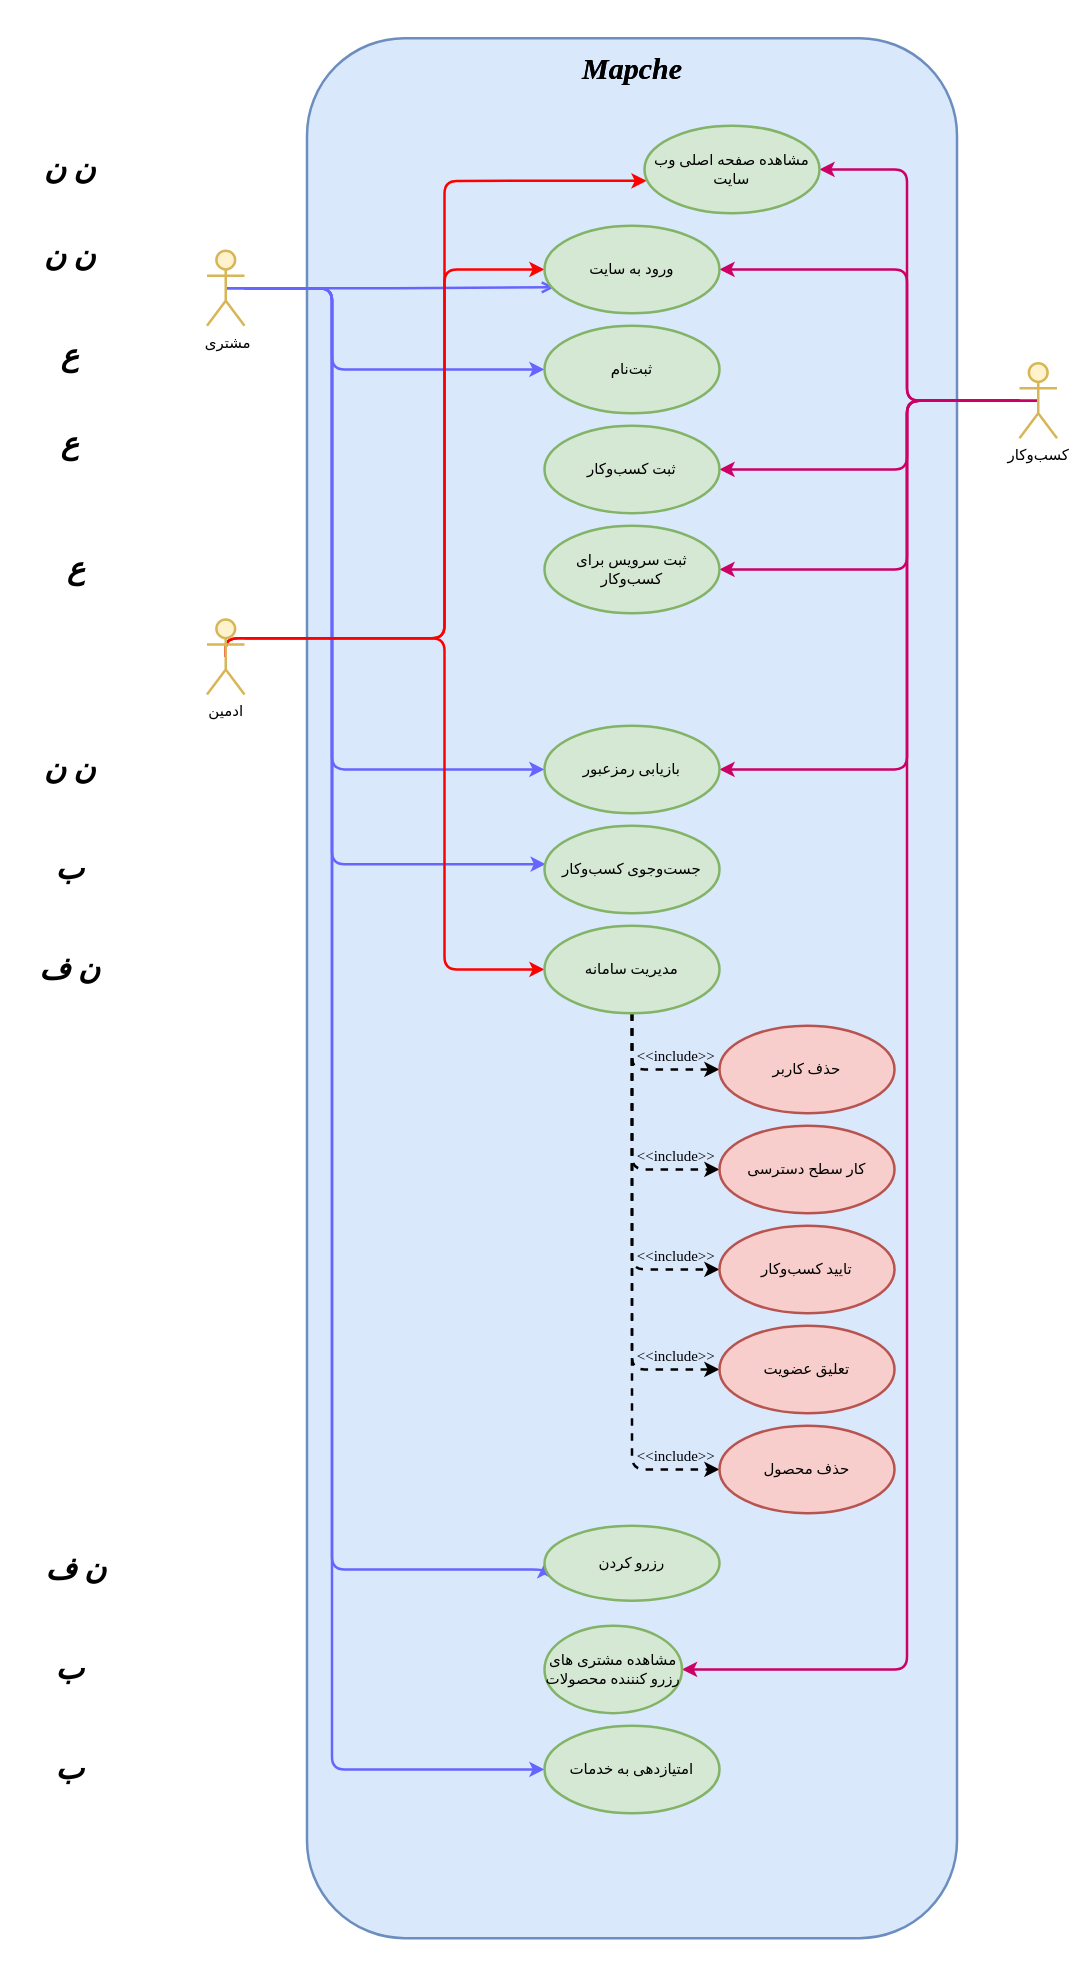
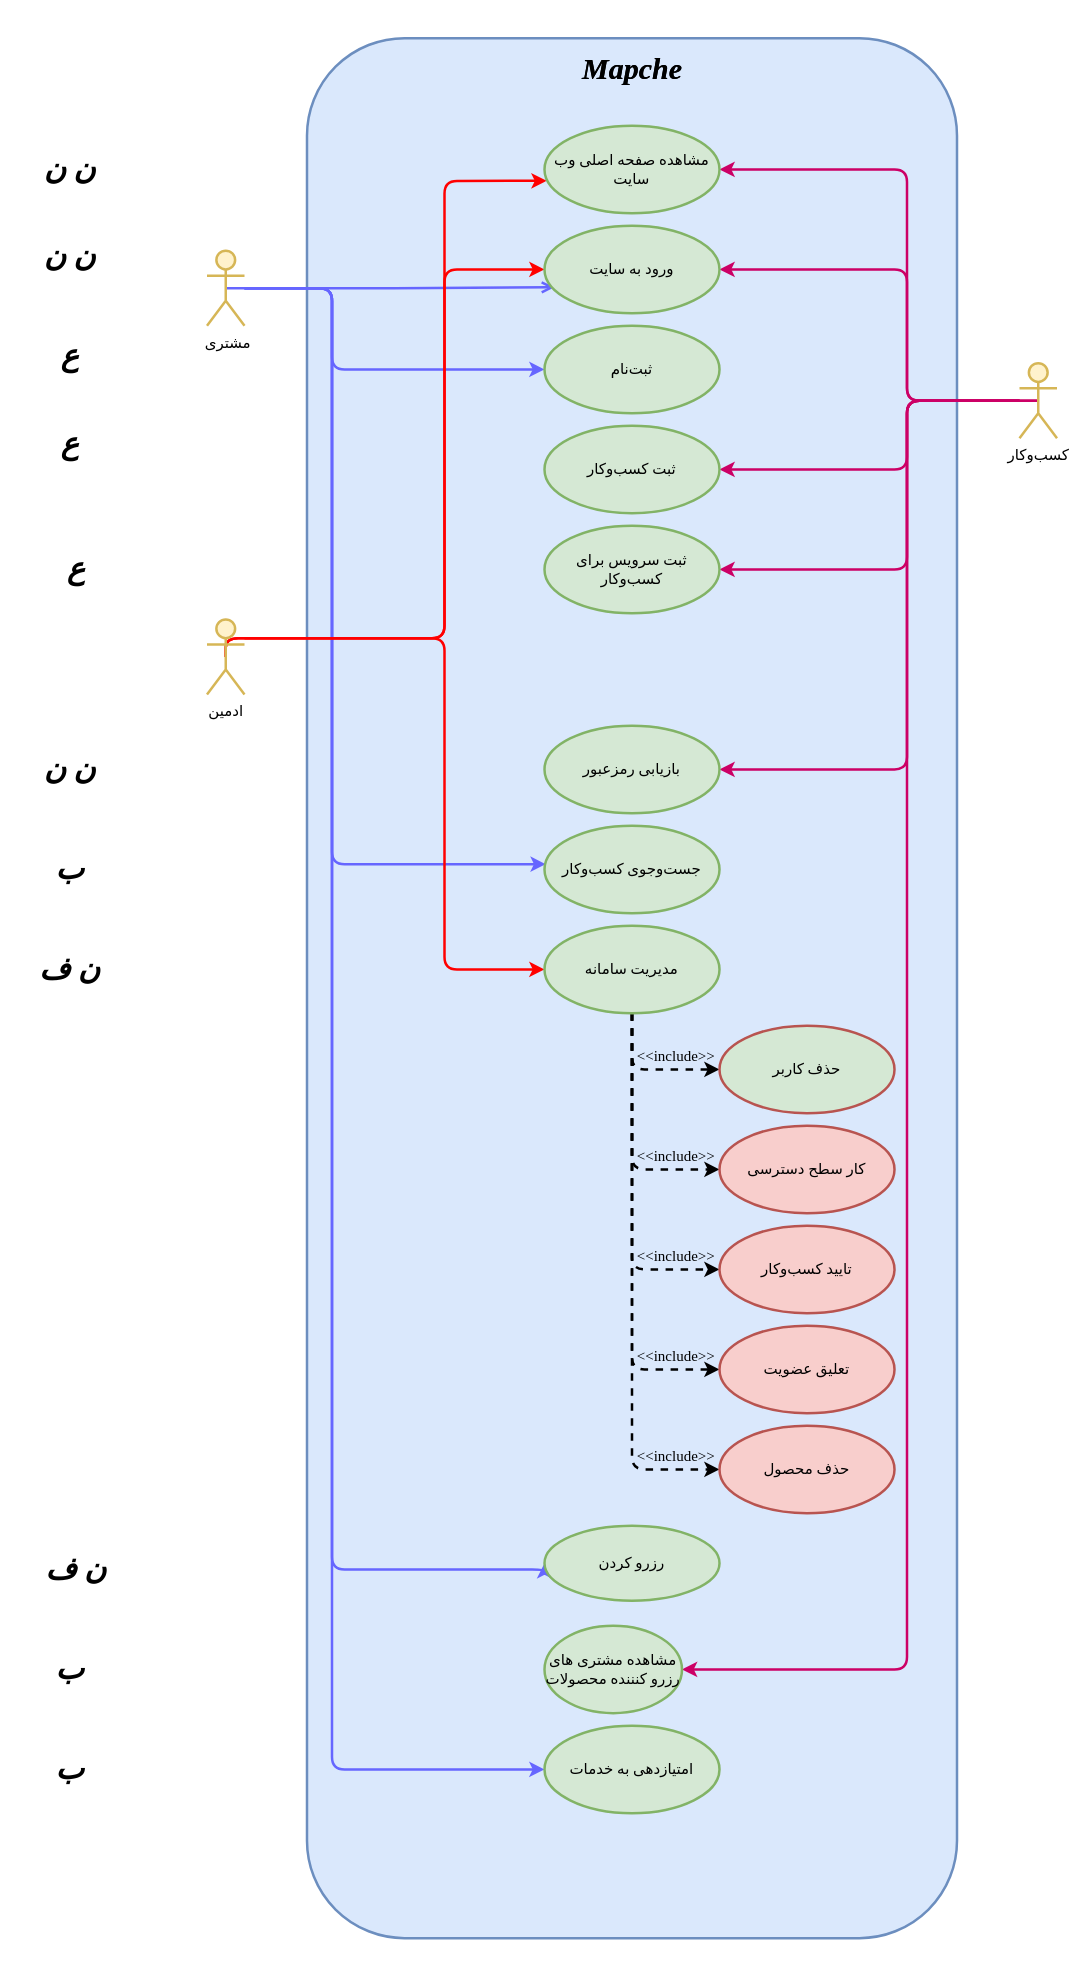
(732, 169) -> (632, 169)
(435, 769) -> none
(807, 1069) -> (807, 1069)
